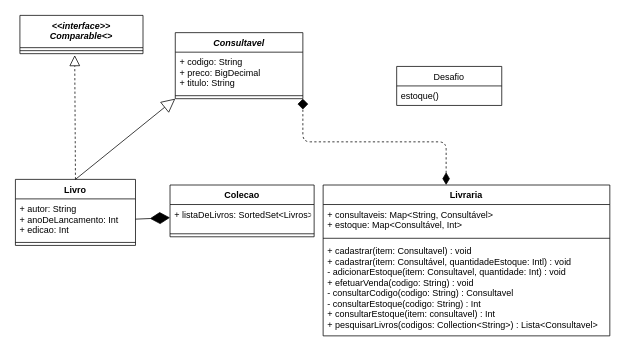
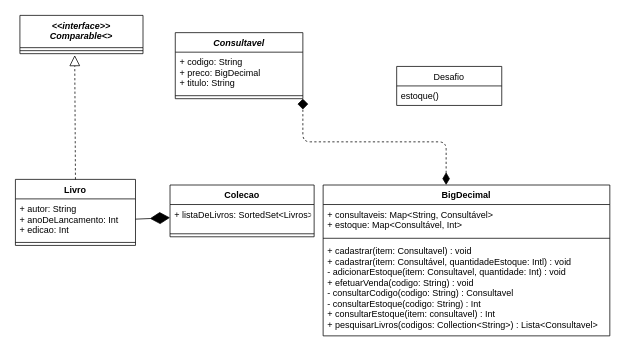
(121, 143) -> none
(466, 195) -> (466, 195)
